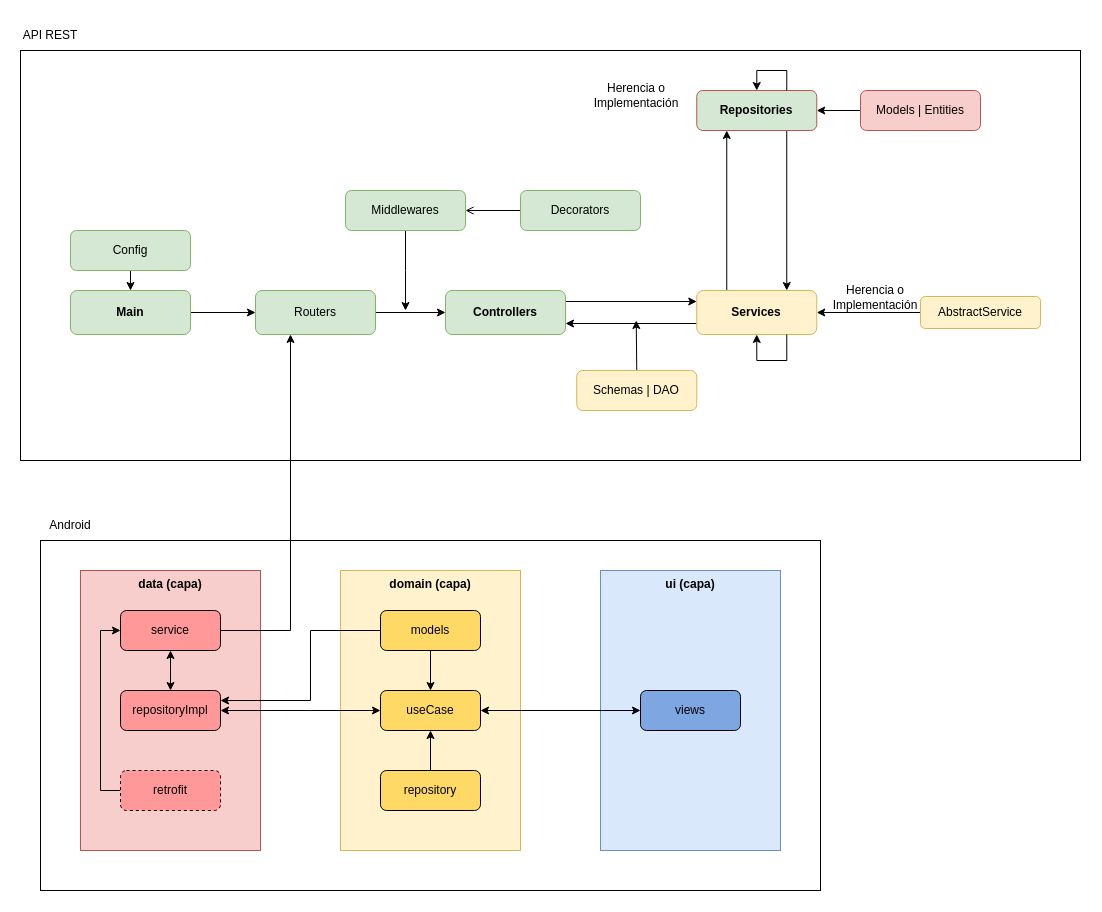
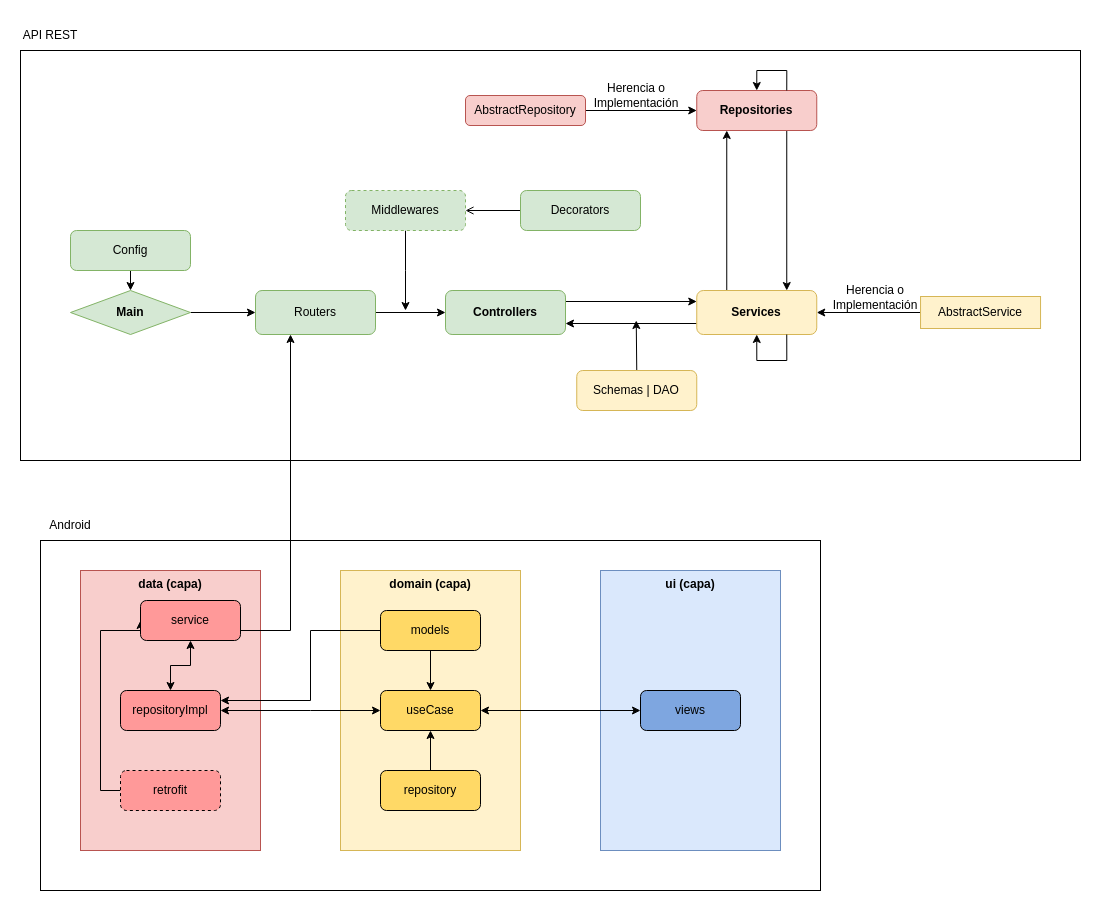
none -> (526, 111)
none -> (638, 111)
(757, 111) -> (757, 111)
(842, 111) -> none
(921, 111) -> none
(406, 211) -> (406, 211)
(131, 313) -> (131, 313)
(981, 313) -> (981, 313)
(171, 631) -> (191, 621)
